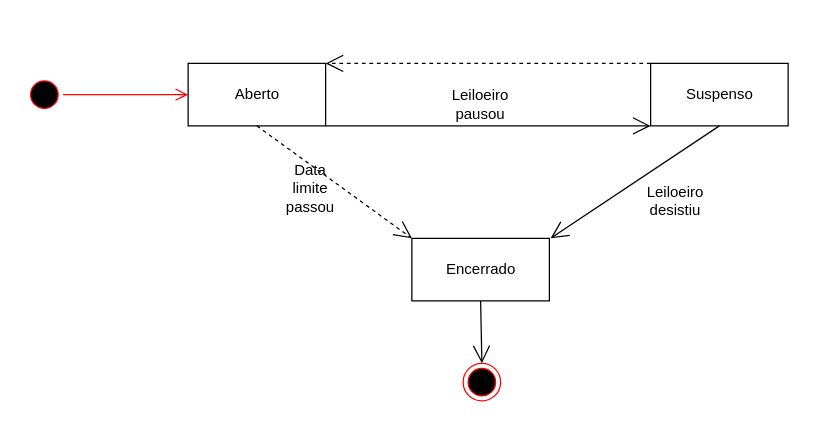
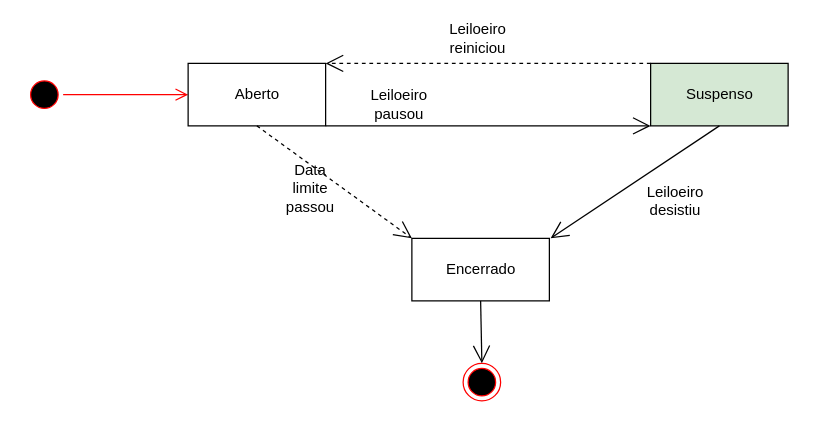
none -> (478, 38)
(719, 94) -> (719, 94)
(481, 104) -> (399, 104)
